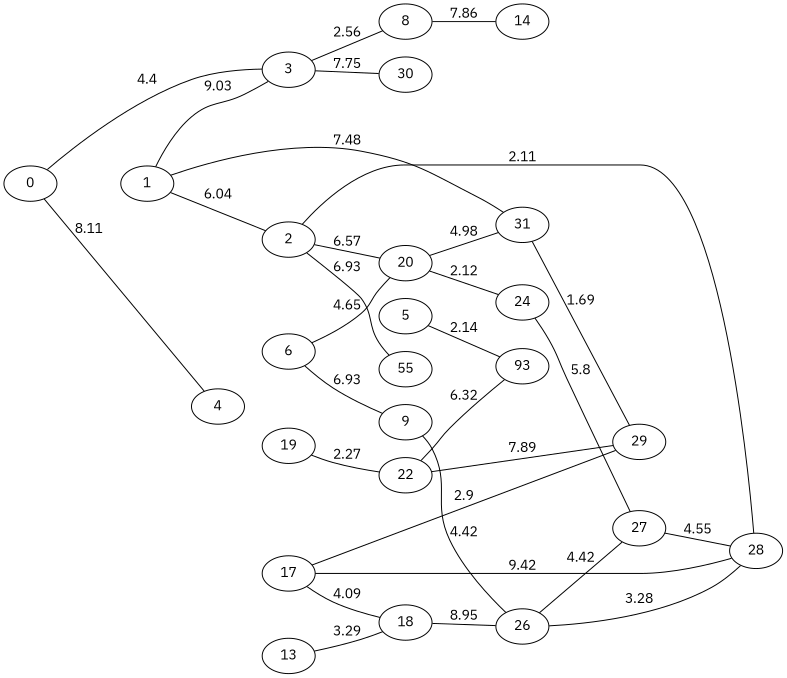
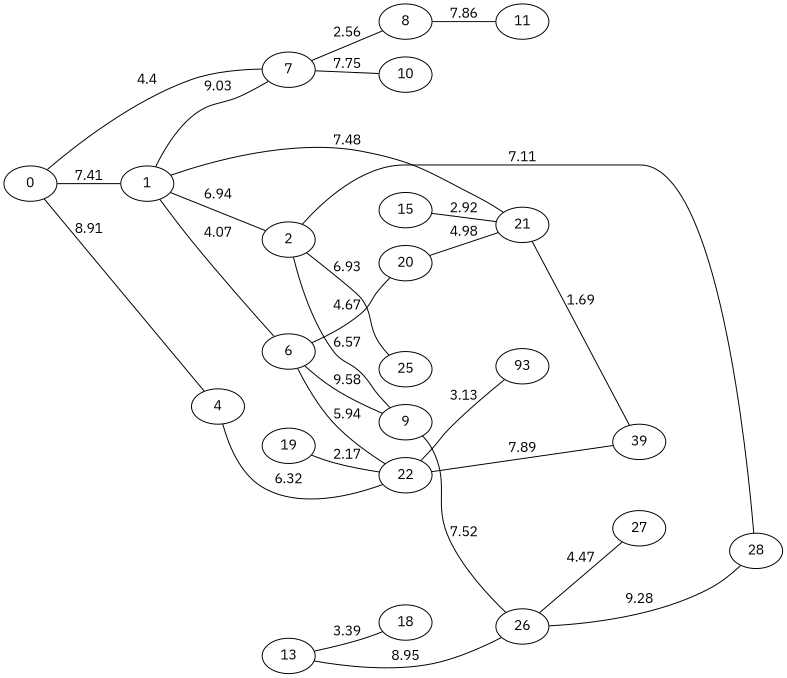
(522, 22) -> (522, 22)
(289, 70) -> (289, 70)
(406, 75) -> (406, 75)
(522, 158) -> (522, 158)
none -> (89, 184)
(218, 195) -> (218, 195)
none -> (406, 210)
(522, 225) -> (522, 225)
(89, 229) -> (89, 229)
(347, 251) -> (327, 342)
none -> (215, 269)
(522, 302) -> none
(347, 306) -> (347, 306)
(406, 316) -> none
(406, 369) -> (406, 369)
(347, 381) -> (347, 381)
(464, 396) -> (464, 396)
none -> (334, 423)
(639, 442) -> (639, 442)
(347, 455) -> (347, 455)
none -> (285, 496)
(464, 533) -> (464, 533)
(698, 540) -> none
(581, 558) -> (581, 558)
(289, 573) -> none
(639, 599) -> (639, 599)
(464, 625) -> (410, 667)
(347, 632) -> (347, 632)
